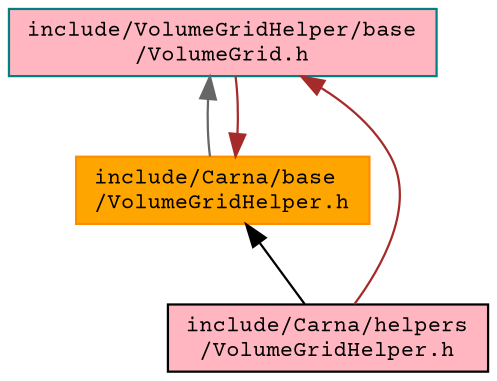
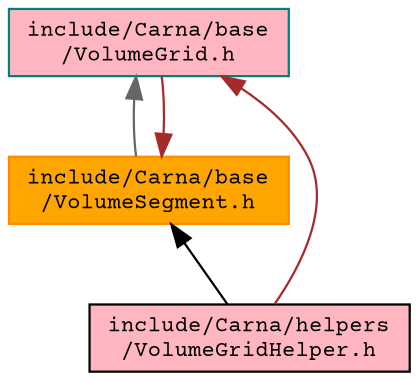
(223, 43) -> (149, 43)
(223, 190) -> (149, 190)
